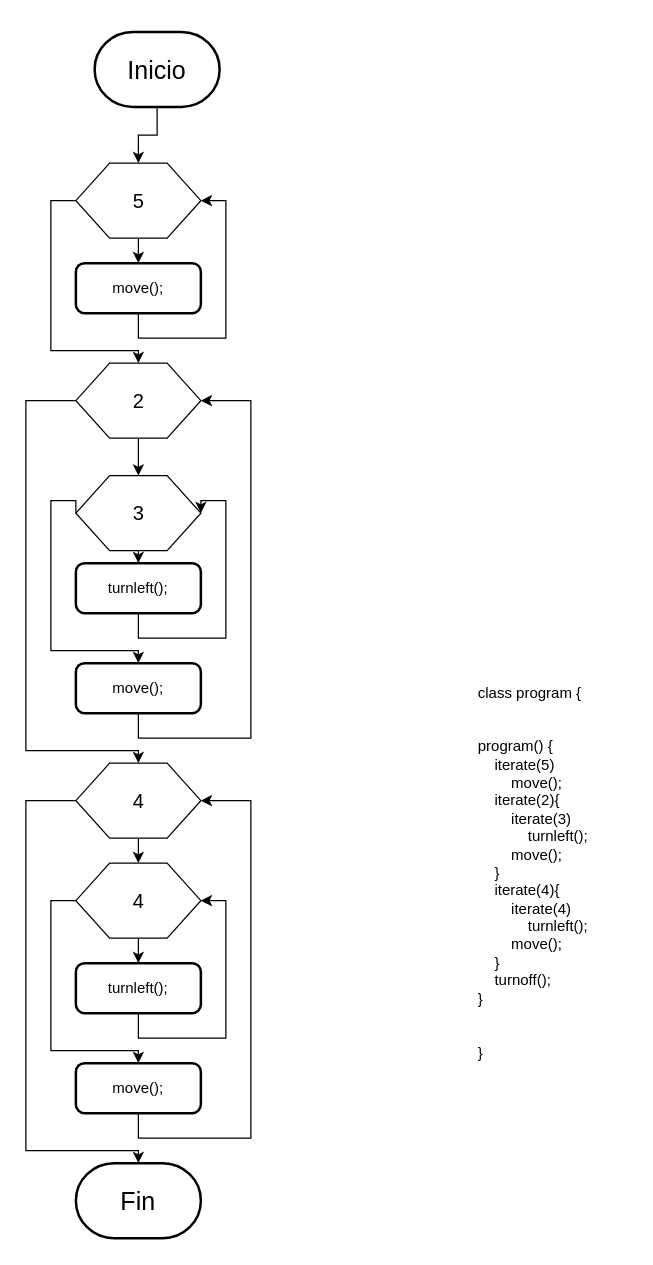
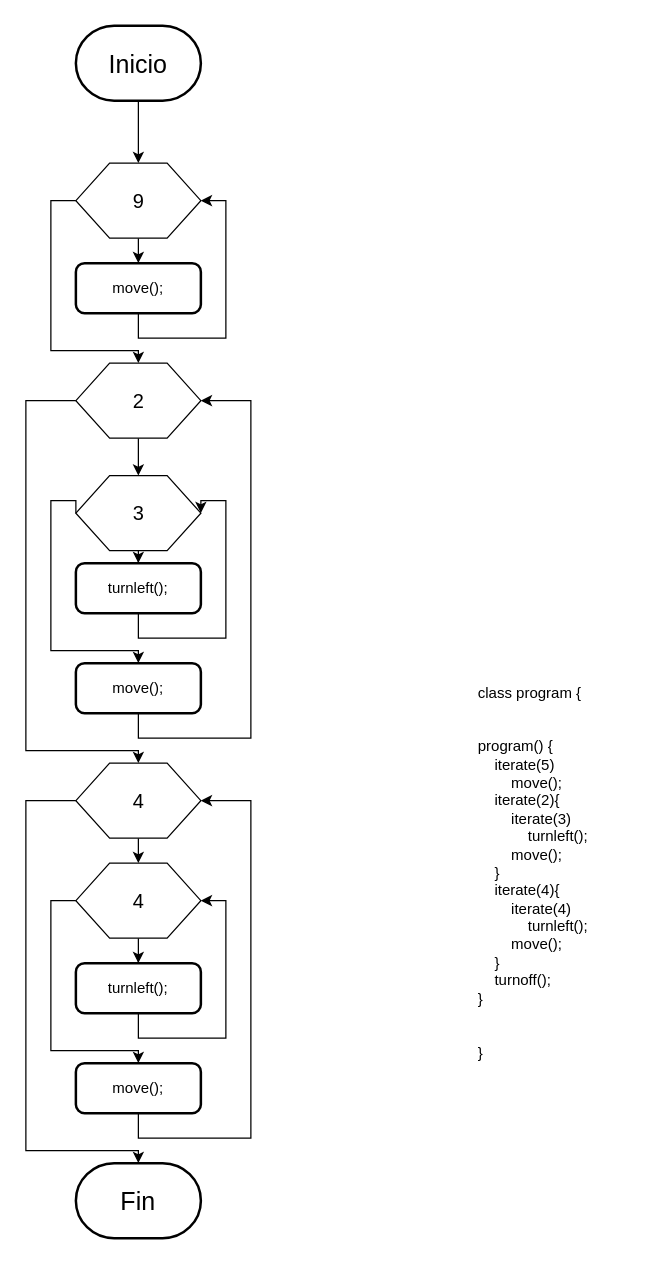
(157, 69) -> (138, 63)
(139, 201) -> (139, 201)
